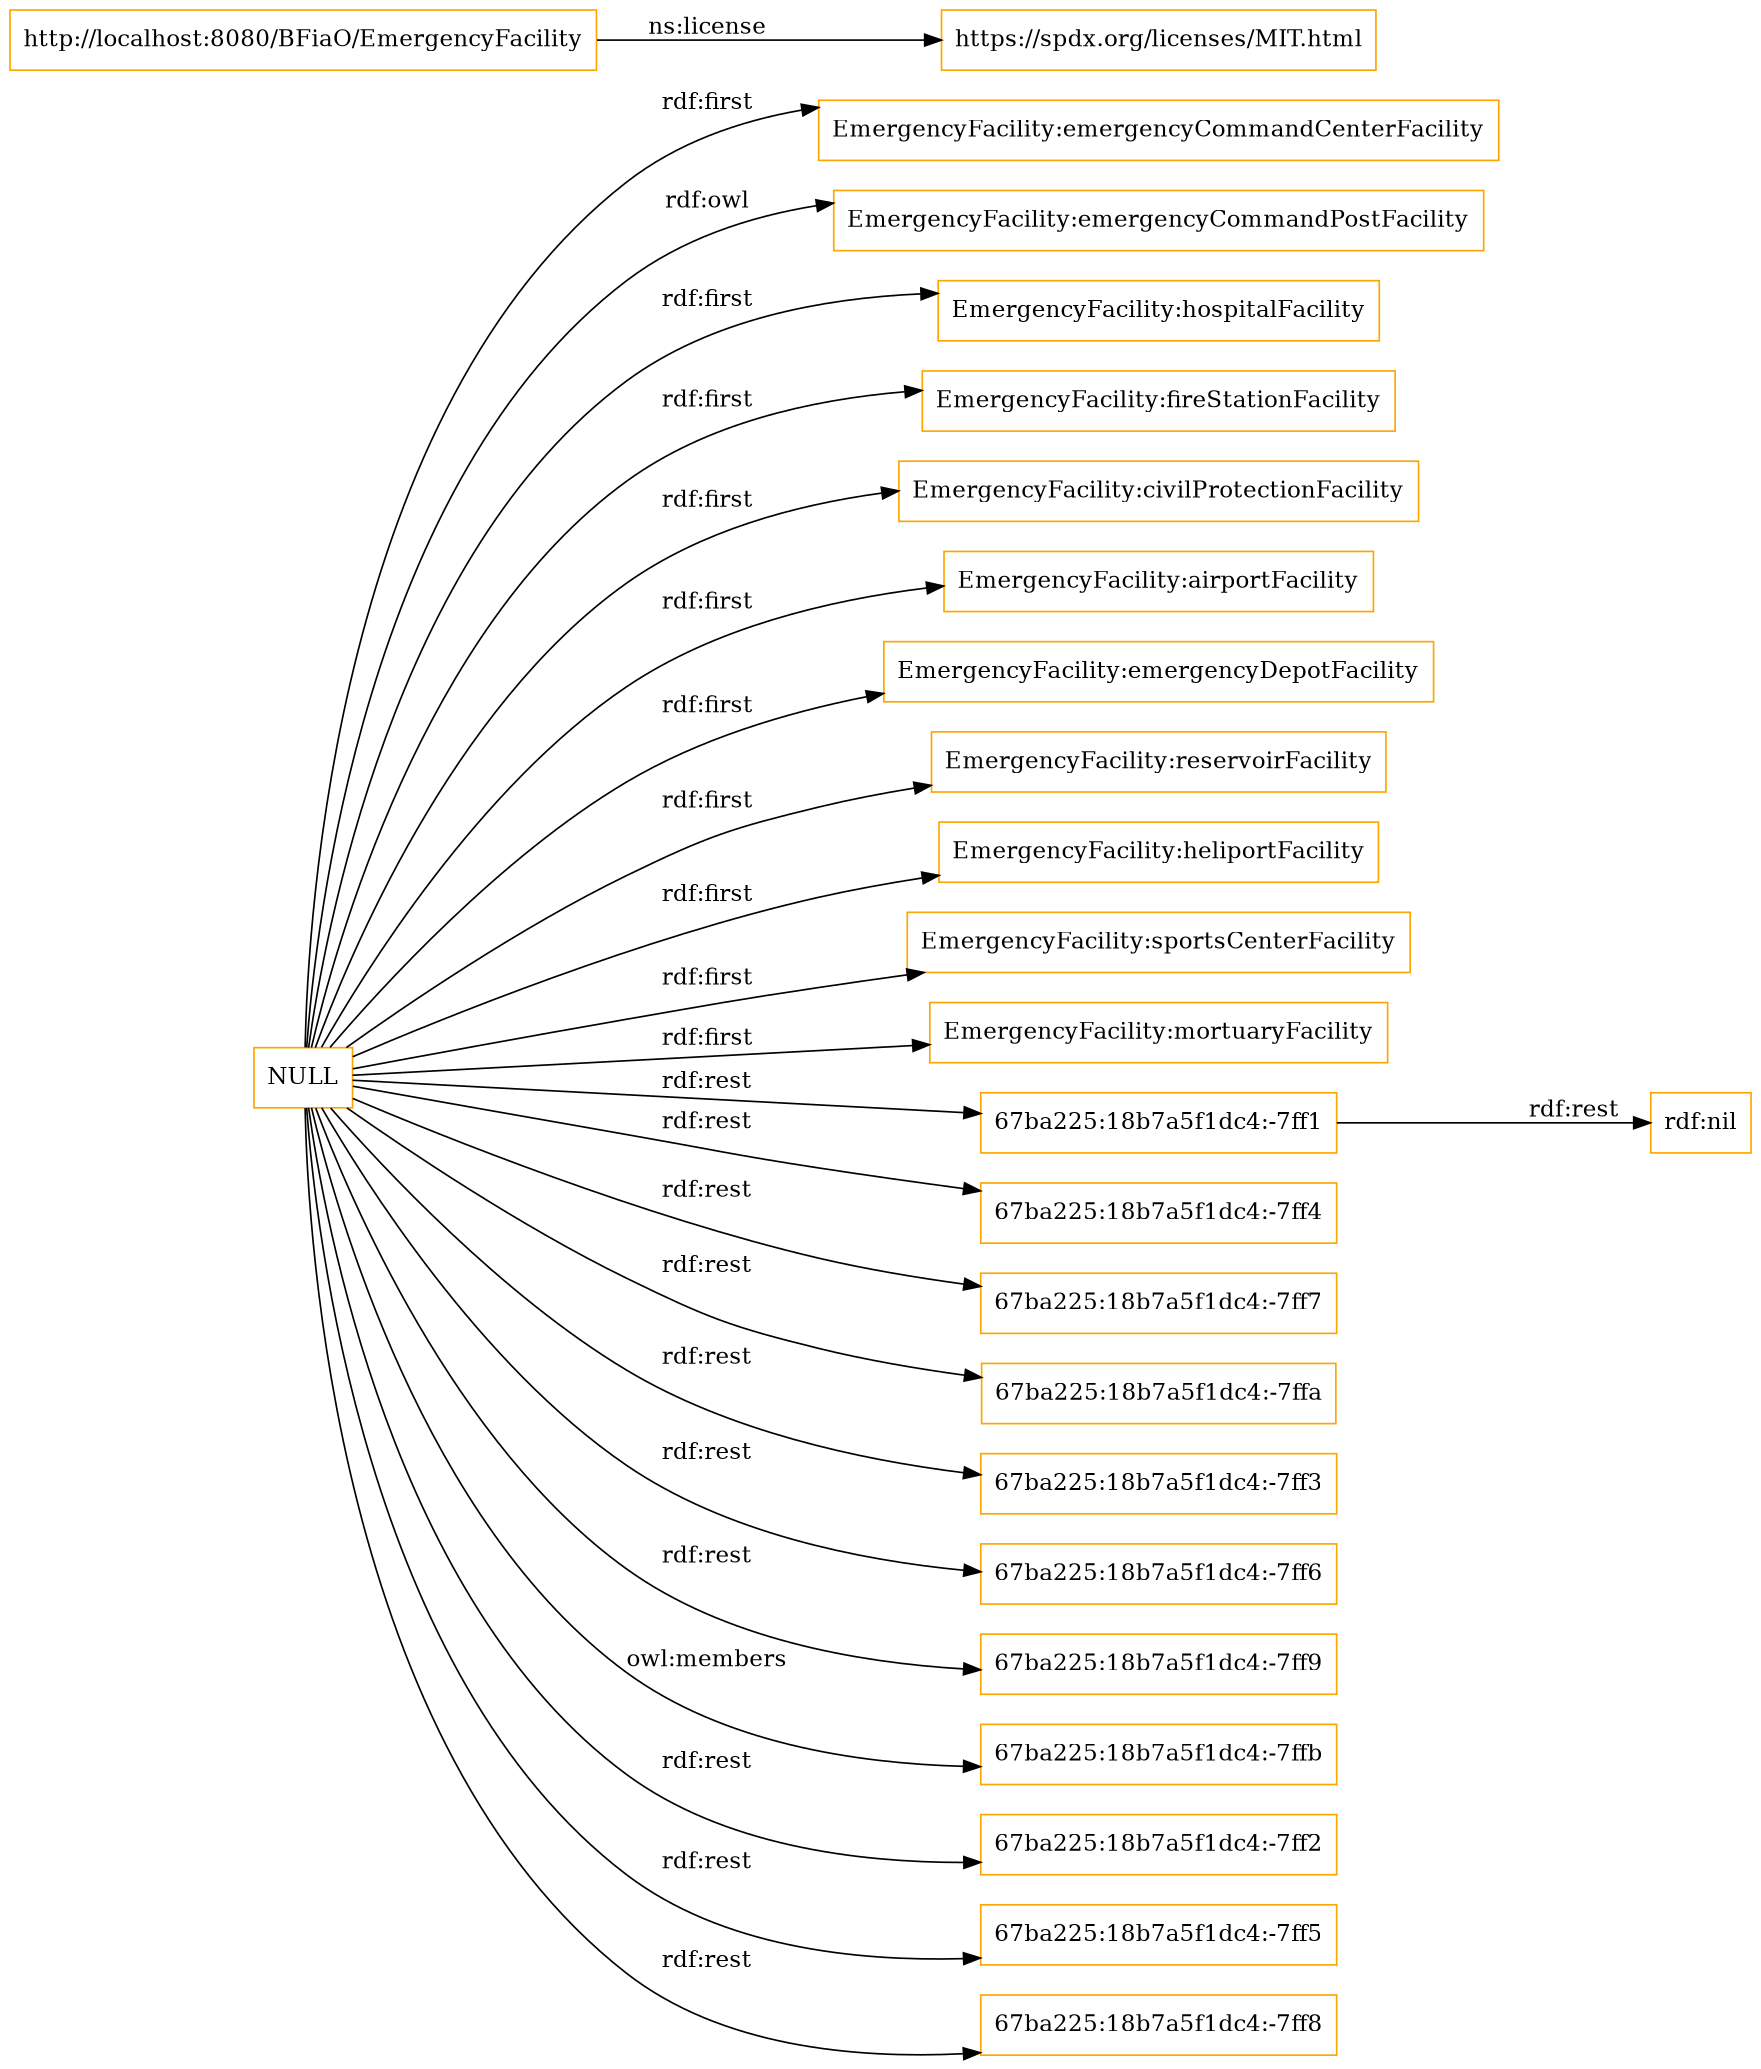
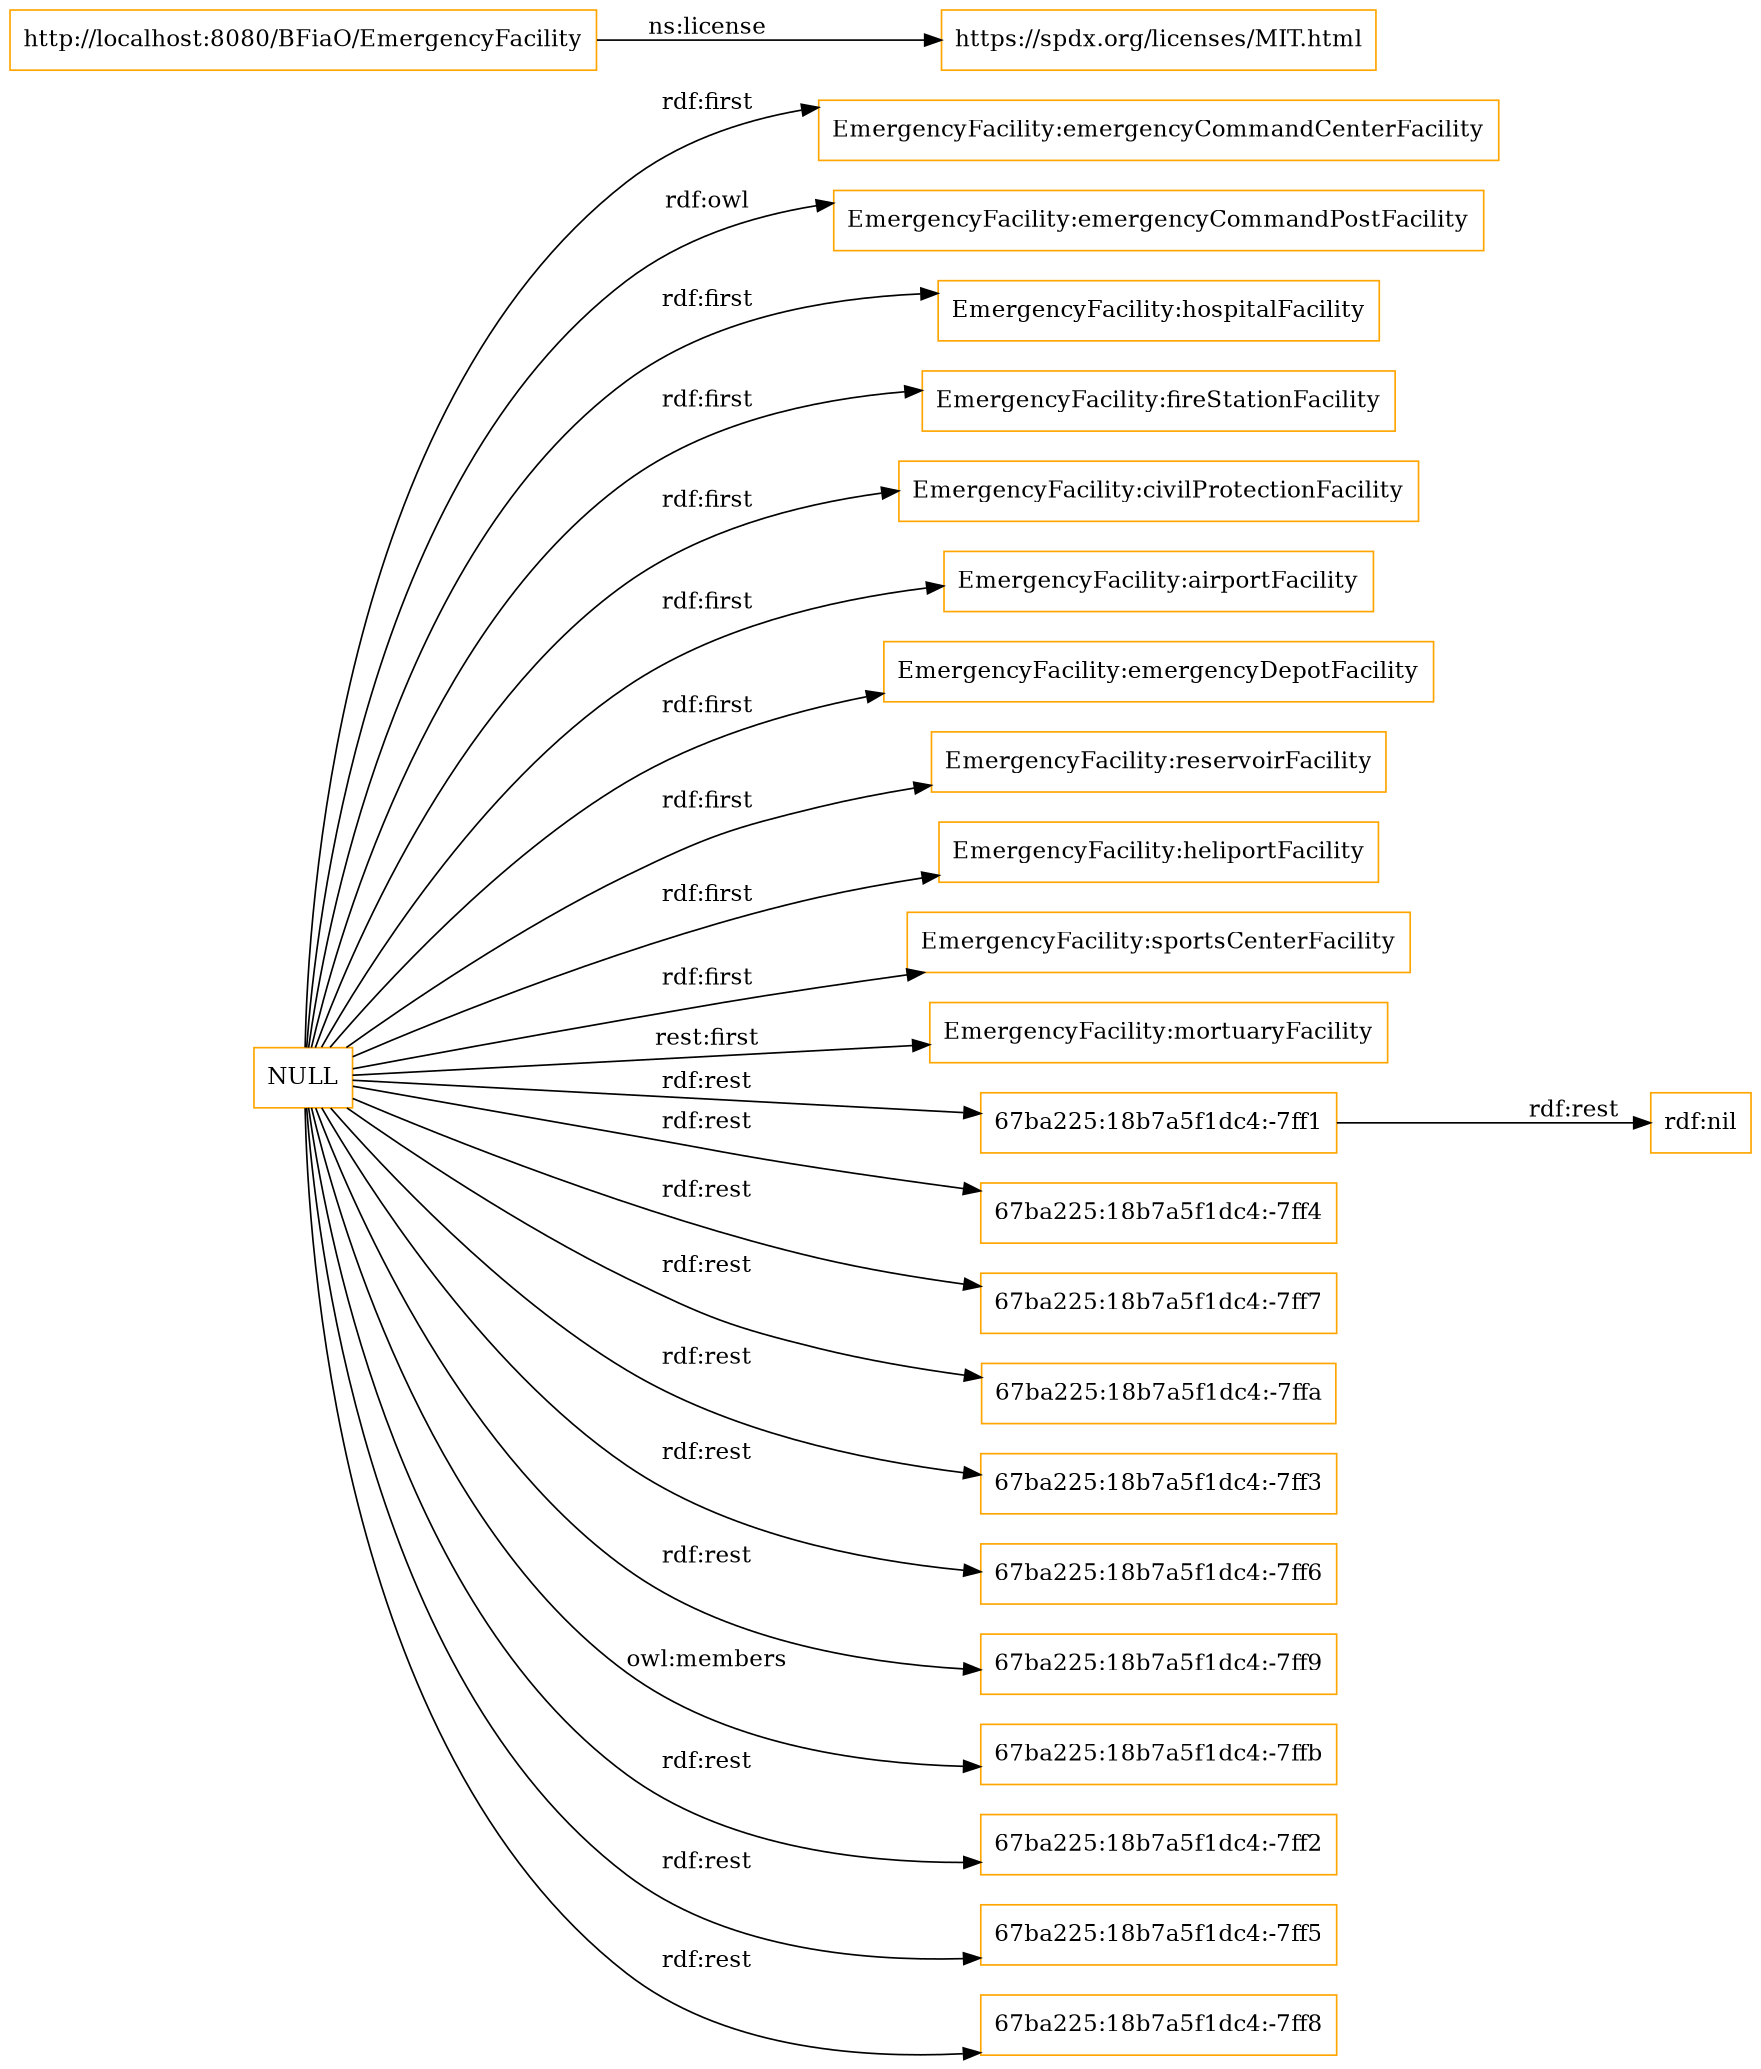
(708, 1038) -> (708, 1038)
